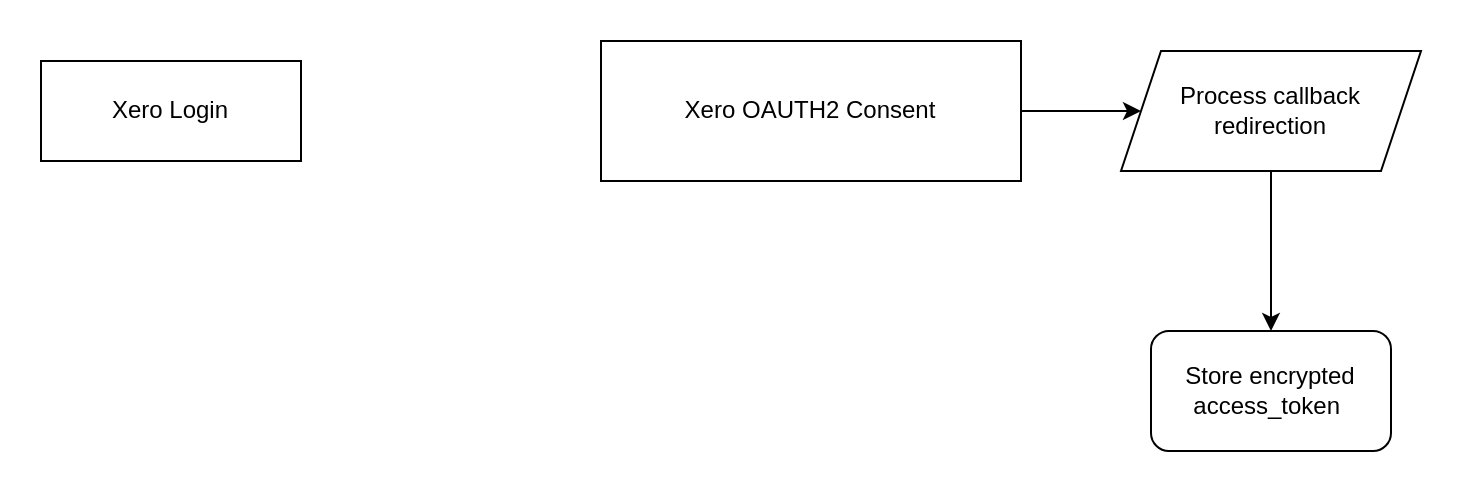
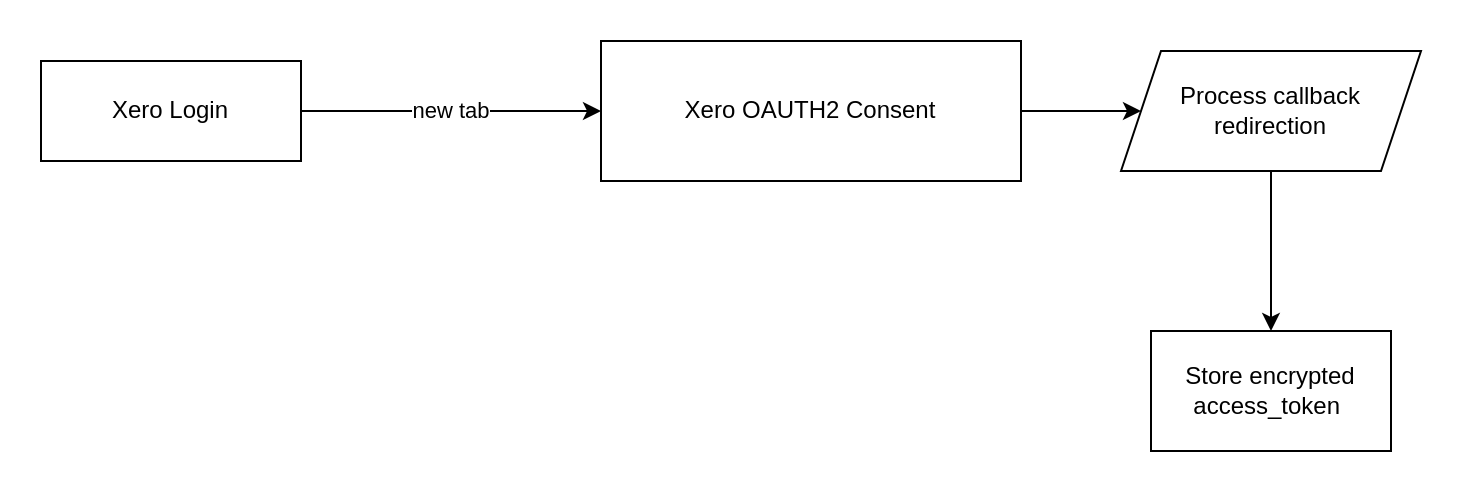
none -> (444, 111)
(1271, 391) -> (1271, 391)
